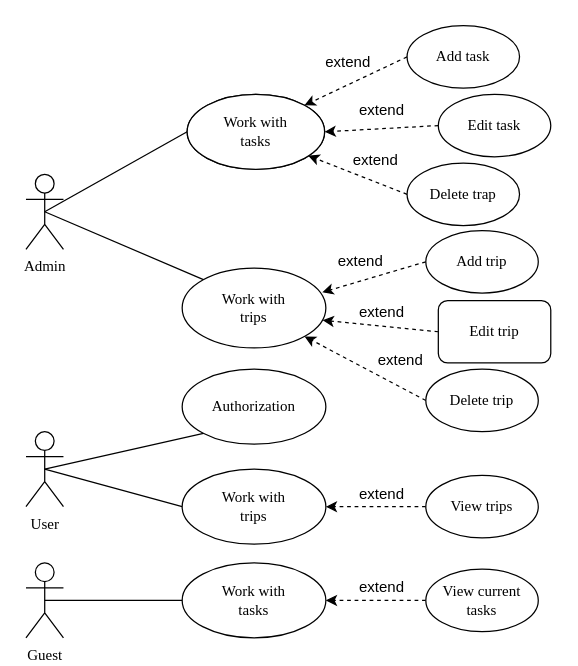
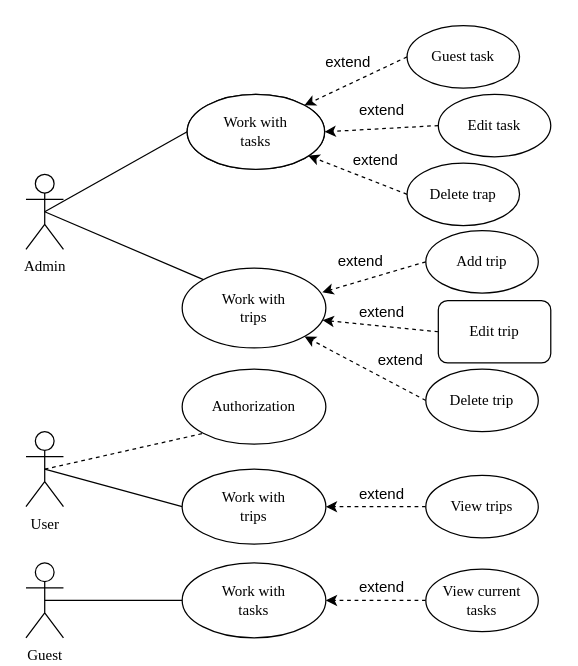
(463, 57) -> (463, 57)
(129, 450) -> (129, 450)
